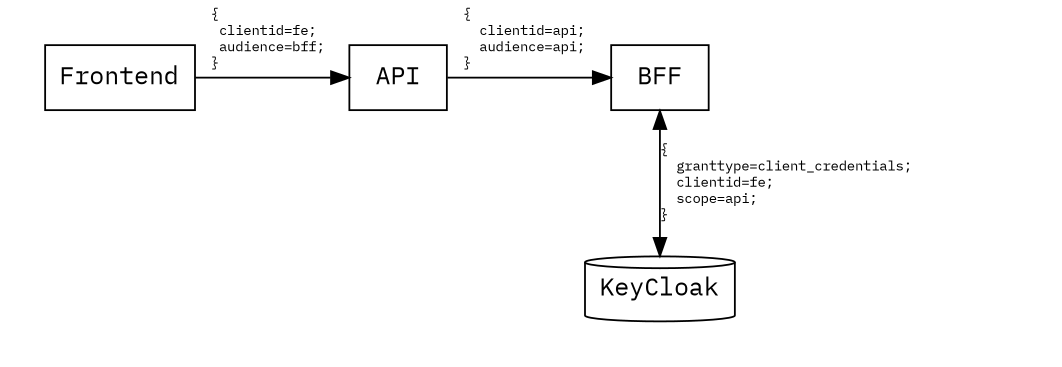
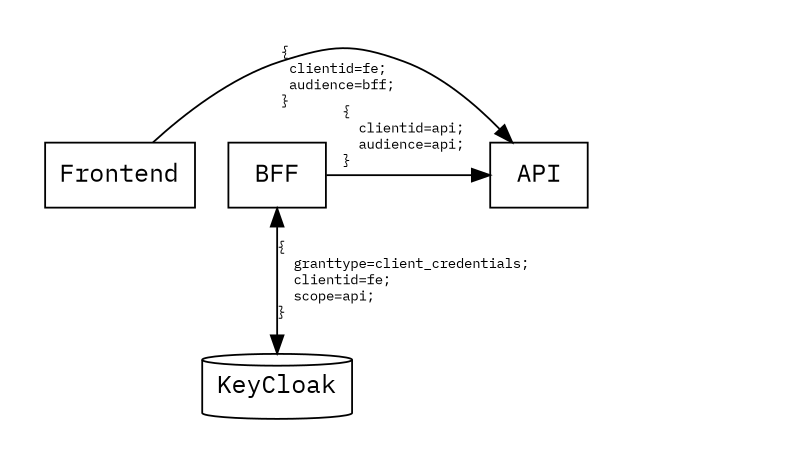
(520, 78) -> (399, 175)
